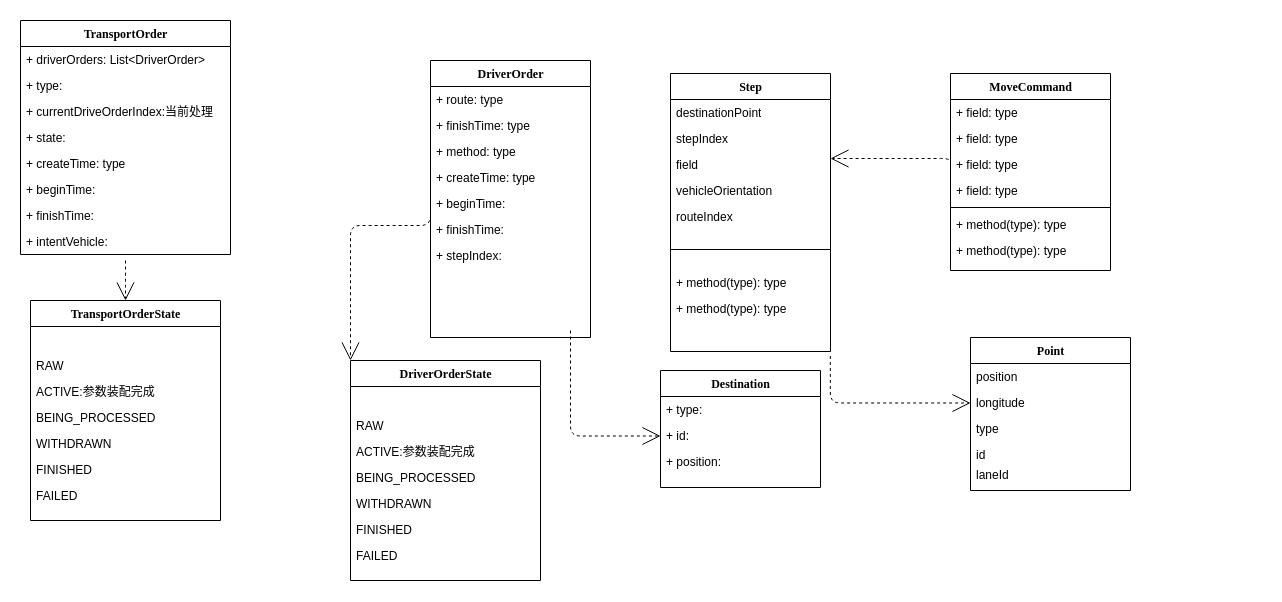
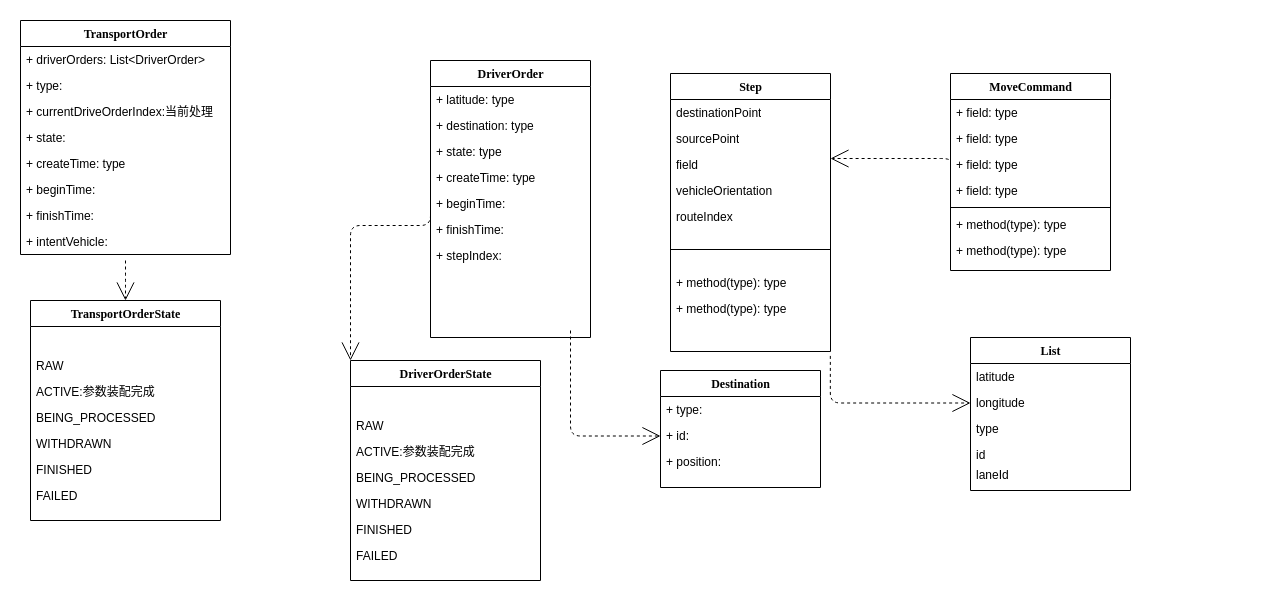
(477, 101) -> (484, 101)
(489, 127) -> (494, 127)
(707, 140) -> (712, 140)
(479, 153) -> (476, 153)
(1051, 352) -> (1051, 352)
(1000, 378) -> (1000, 378)
